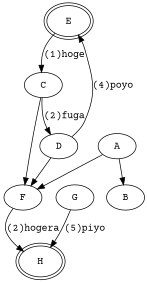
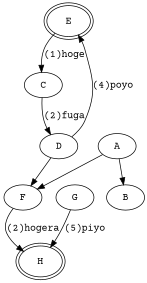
(33, 138) -> none
